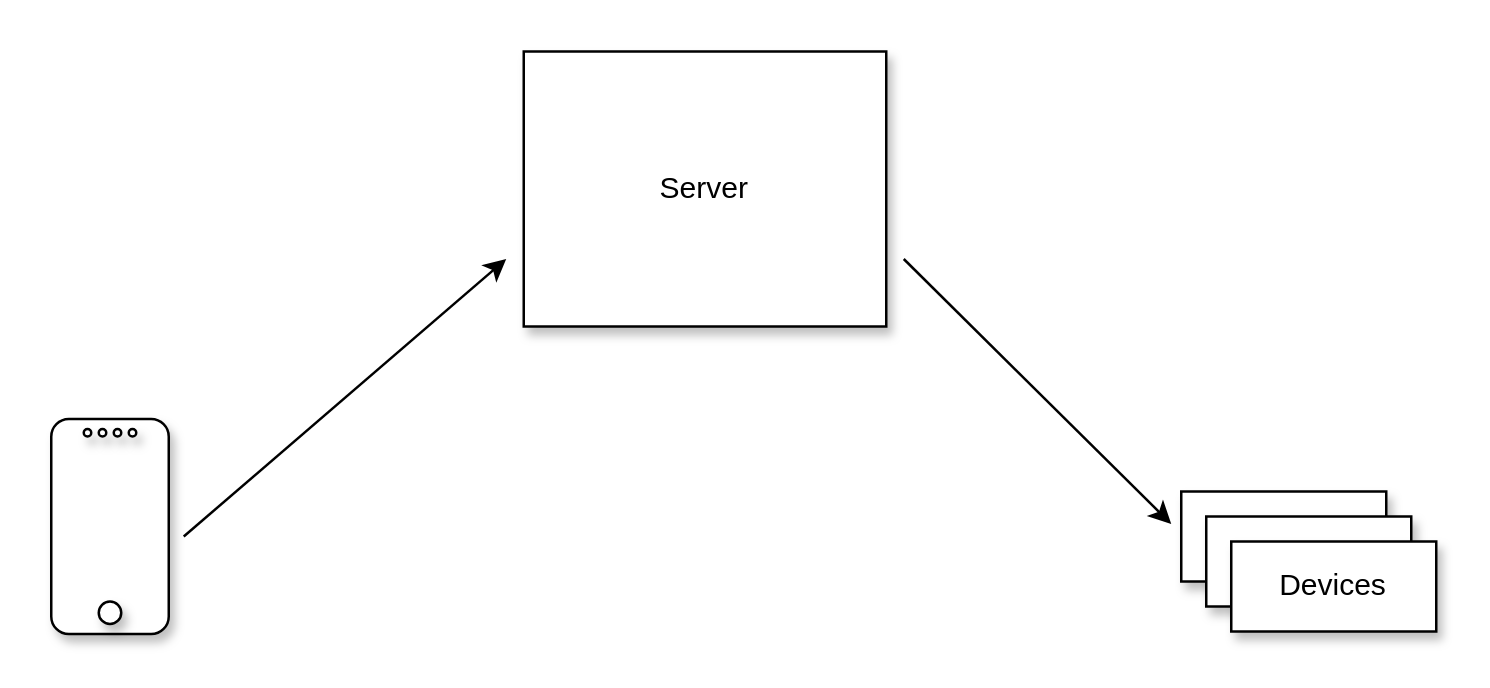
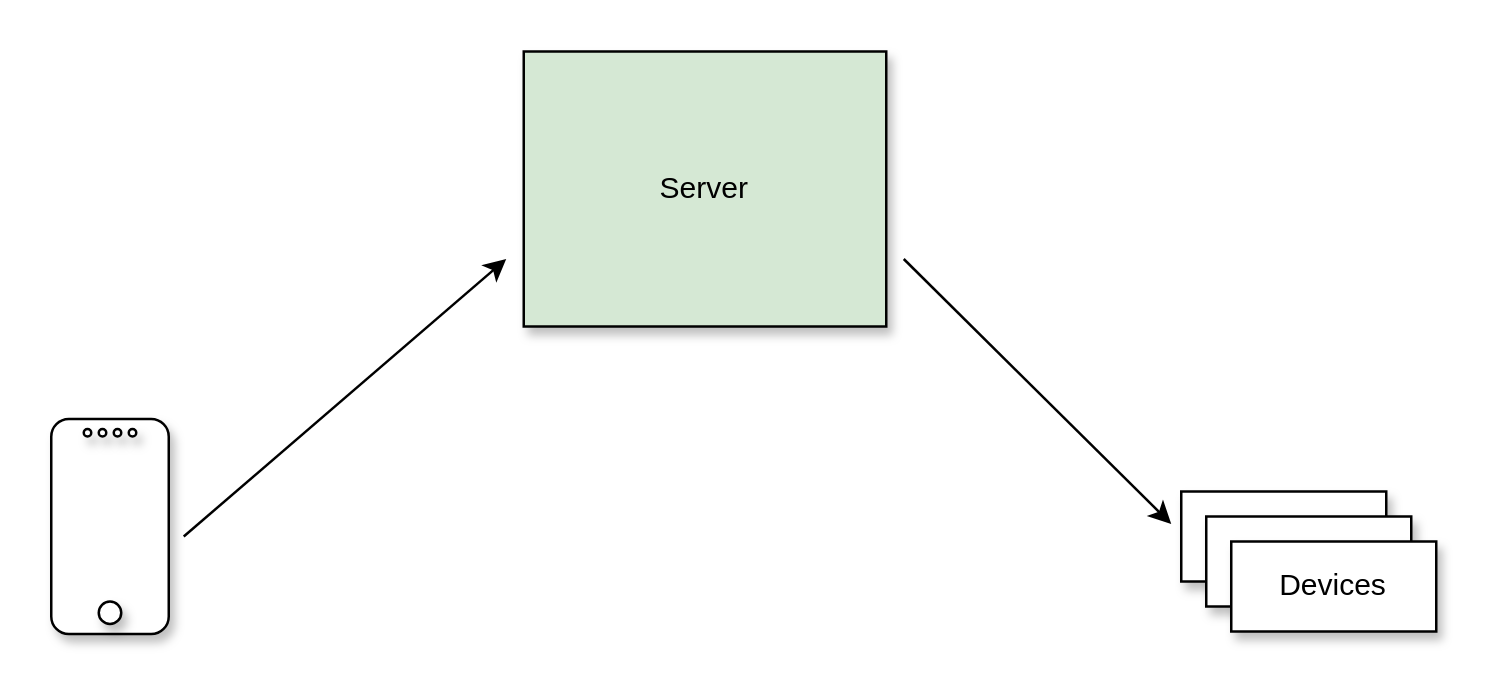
(705, 189) -> (705, 189)
